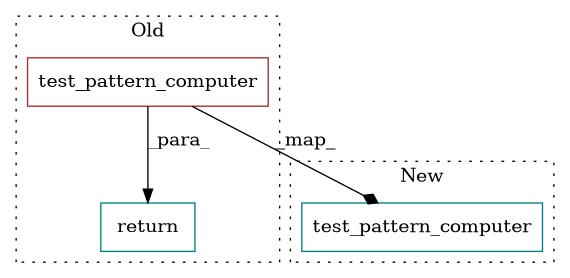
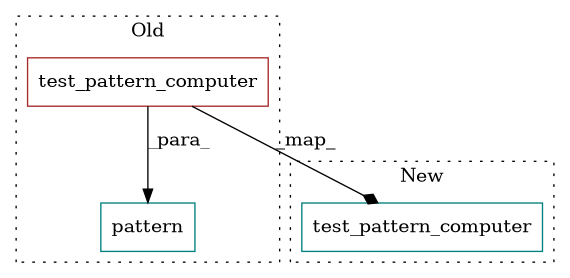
(148, 227) -> (148, 227)
